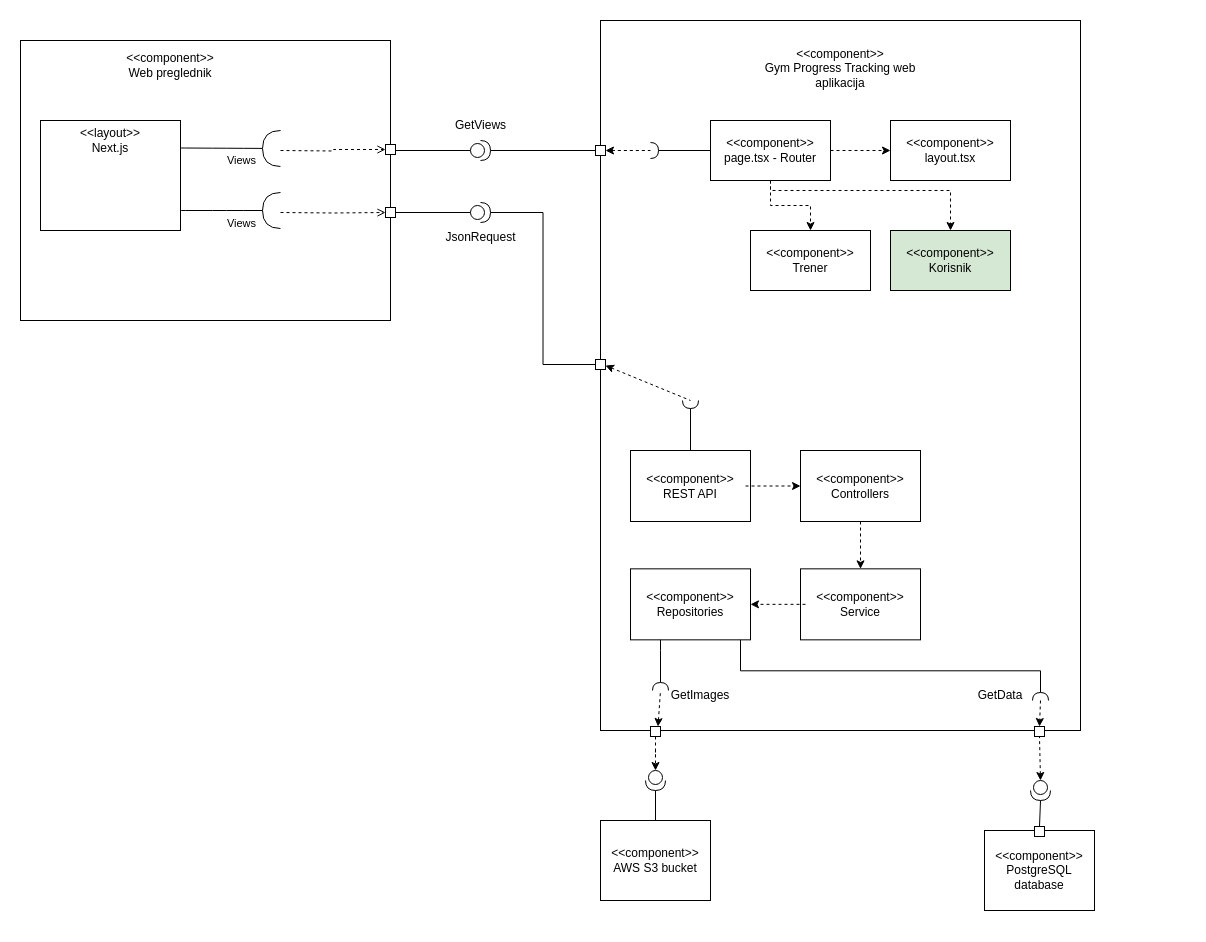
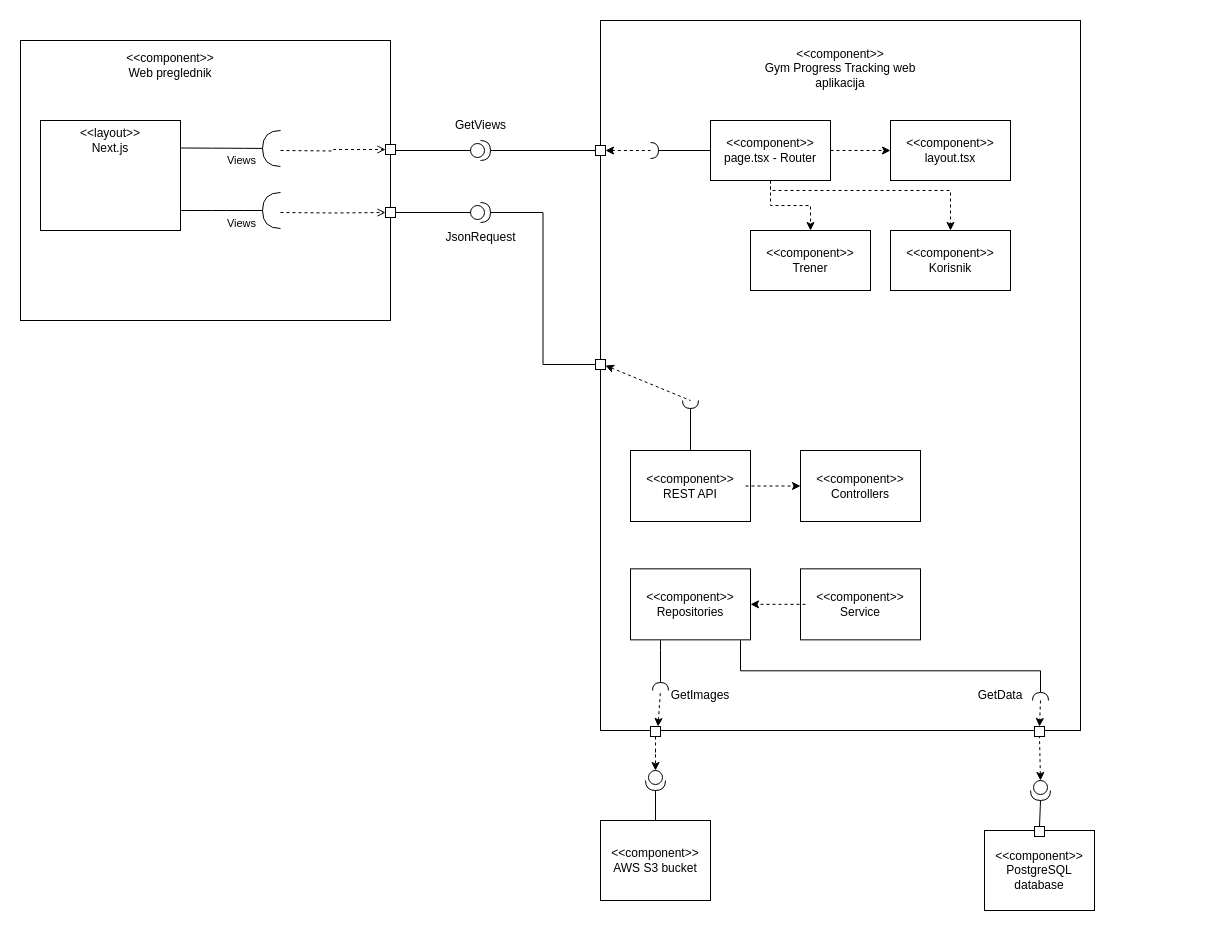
(951, 261) -> (951, 261)
(861, 542) -> none
